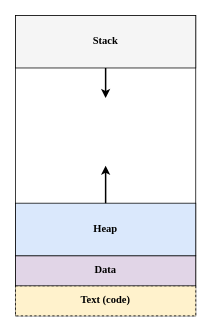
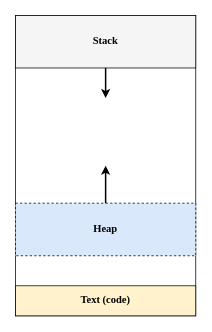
(105, 229) -> (105, 229)
(105, 270) -> none
(105, 300) -> (105, 300)
